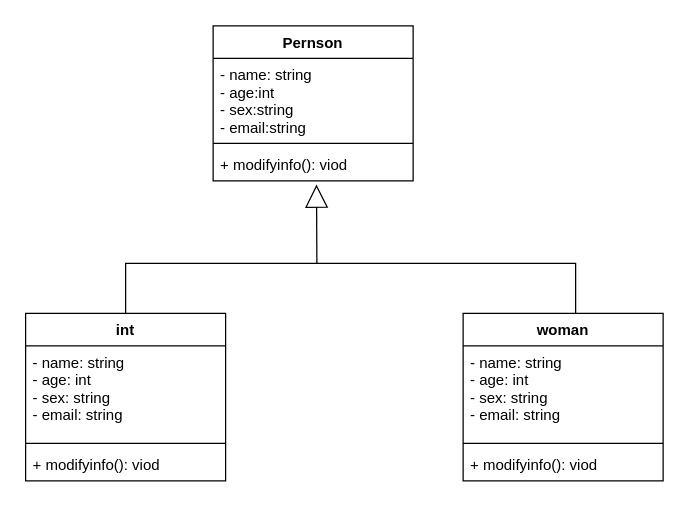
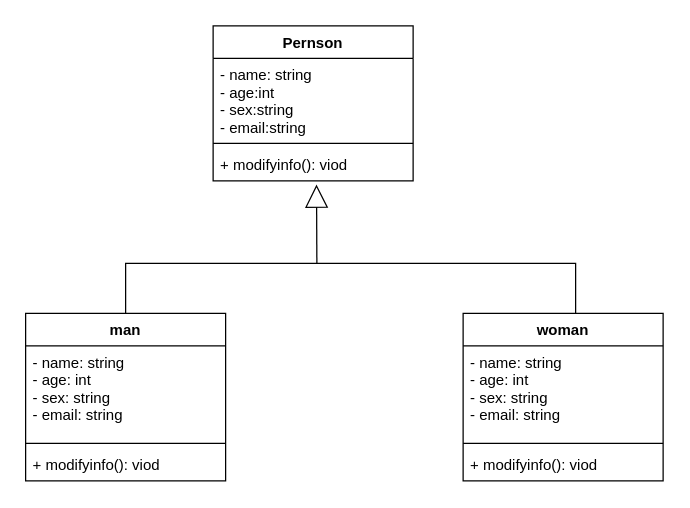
(125, 330) -> (125, 330)
